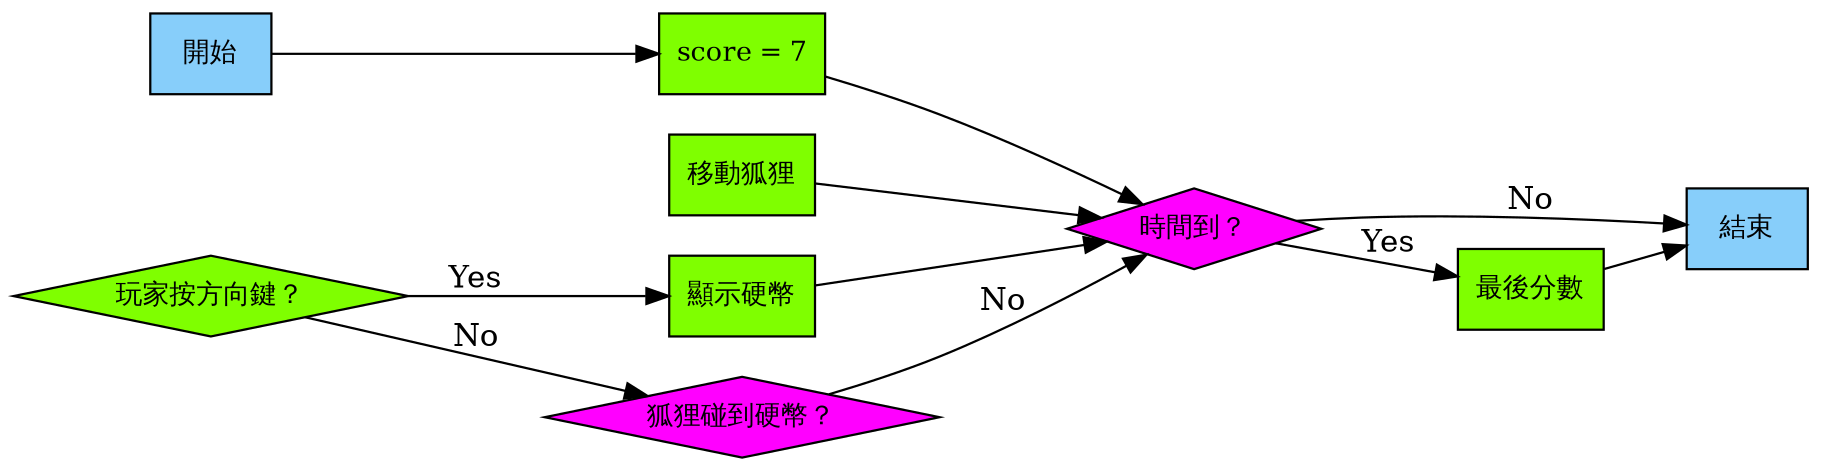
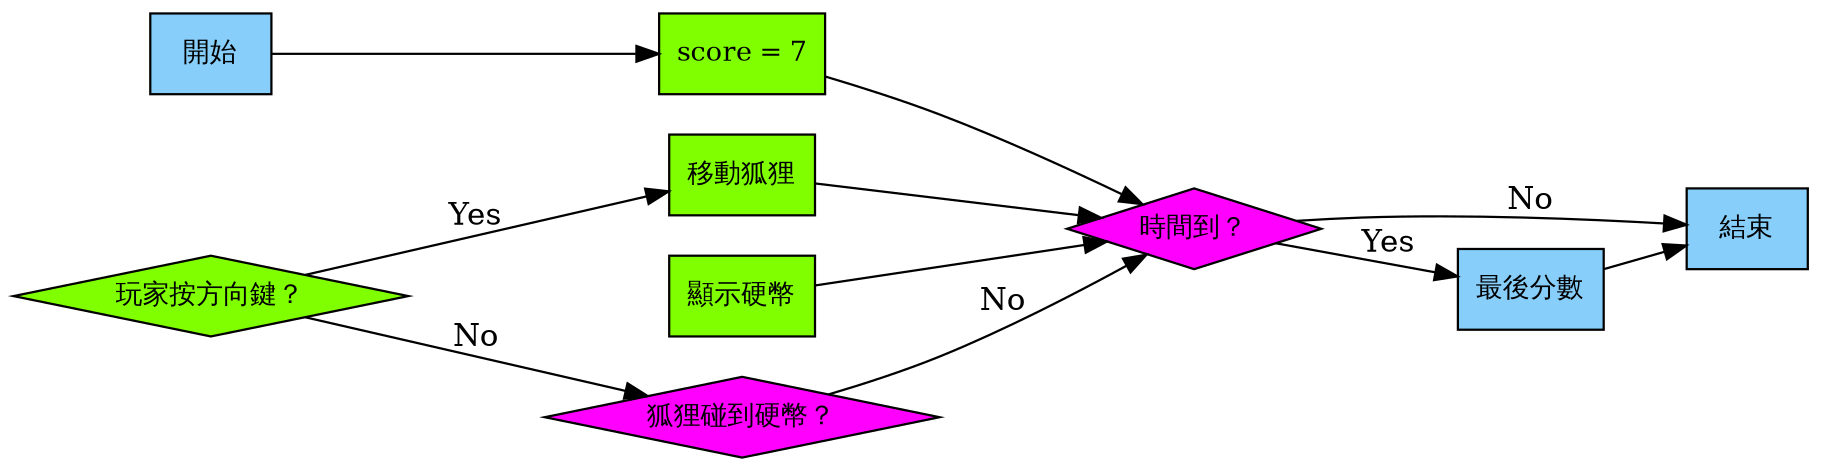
(1531, 289) -> (1531, 289)
(527, 296) -> (476, 236)
